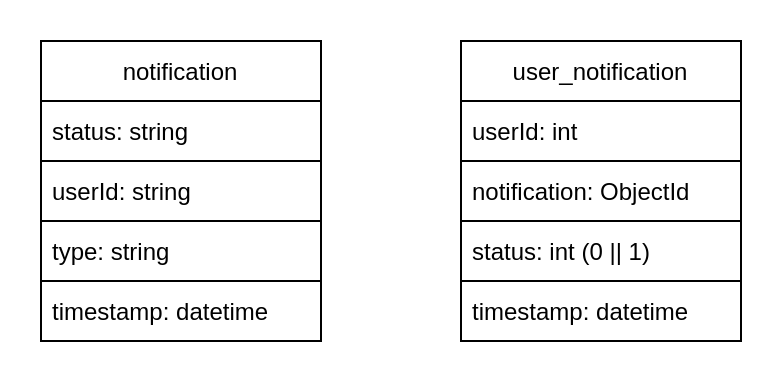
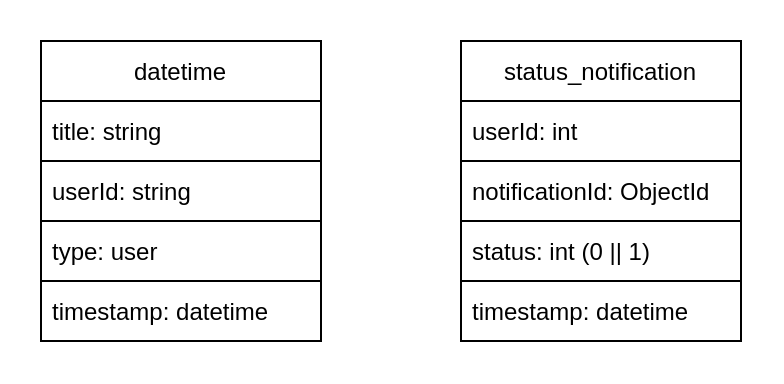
(180, 72) -> (180, 72)
(600, 72) -> (600, 72)
(137, 132) -> (124, 132)
(604, 192) -> (618, 192)
(123, 252) -> (113, 252)
